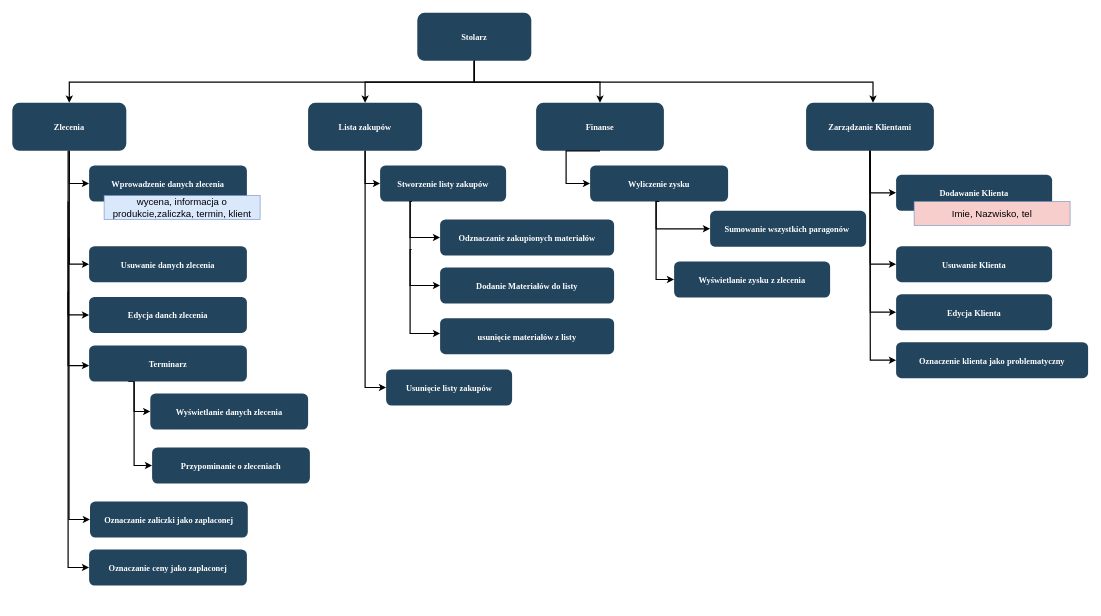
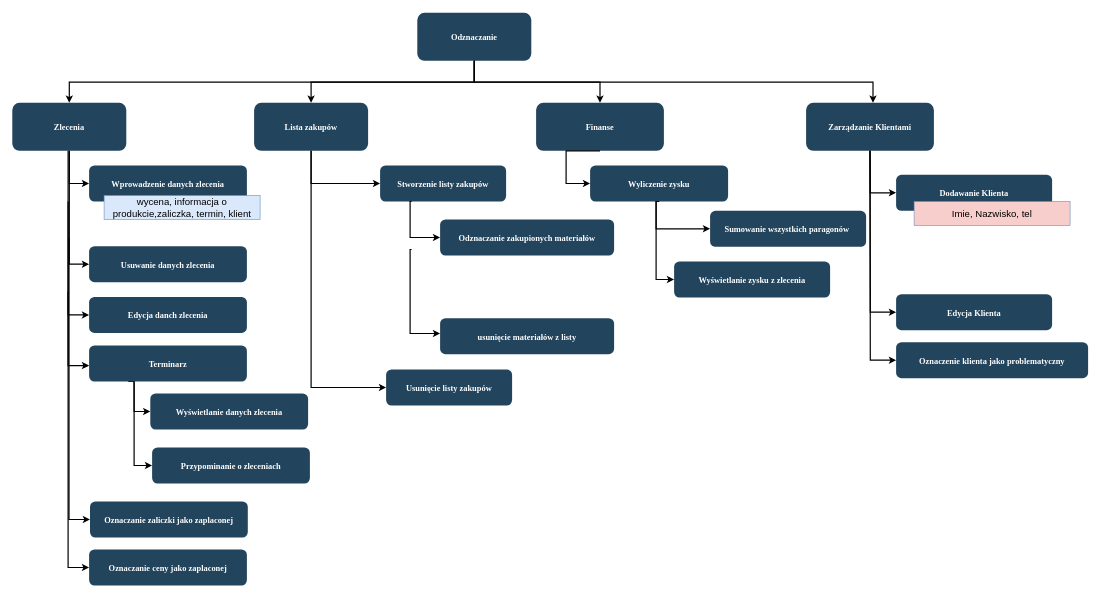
(474, 37) -> (474, 37)
(365, 127) -> (311, 127)
(882, 264) -> none
(974, 264) -> none
(423, 285) -> none
(527, 285) -> none
